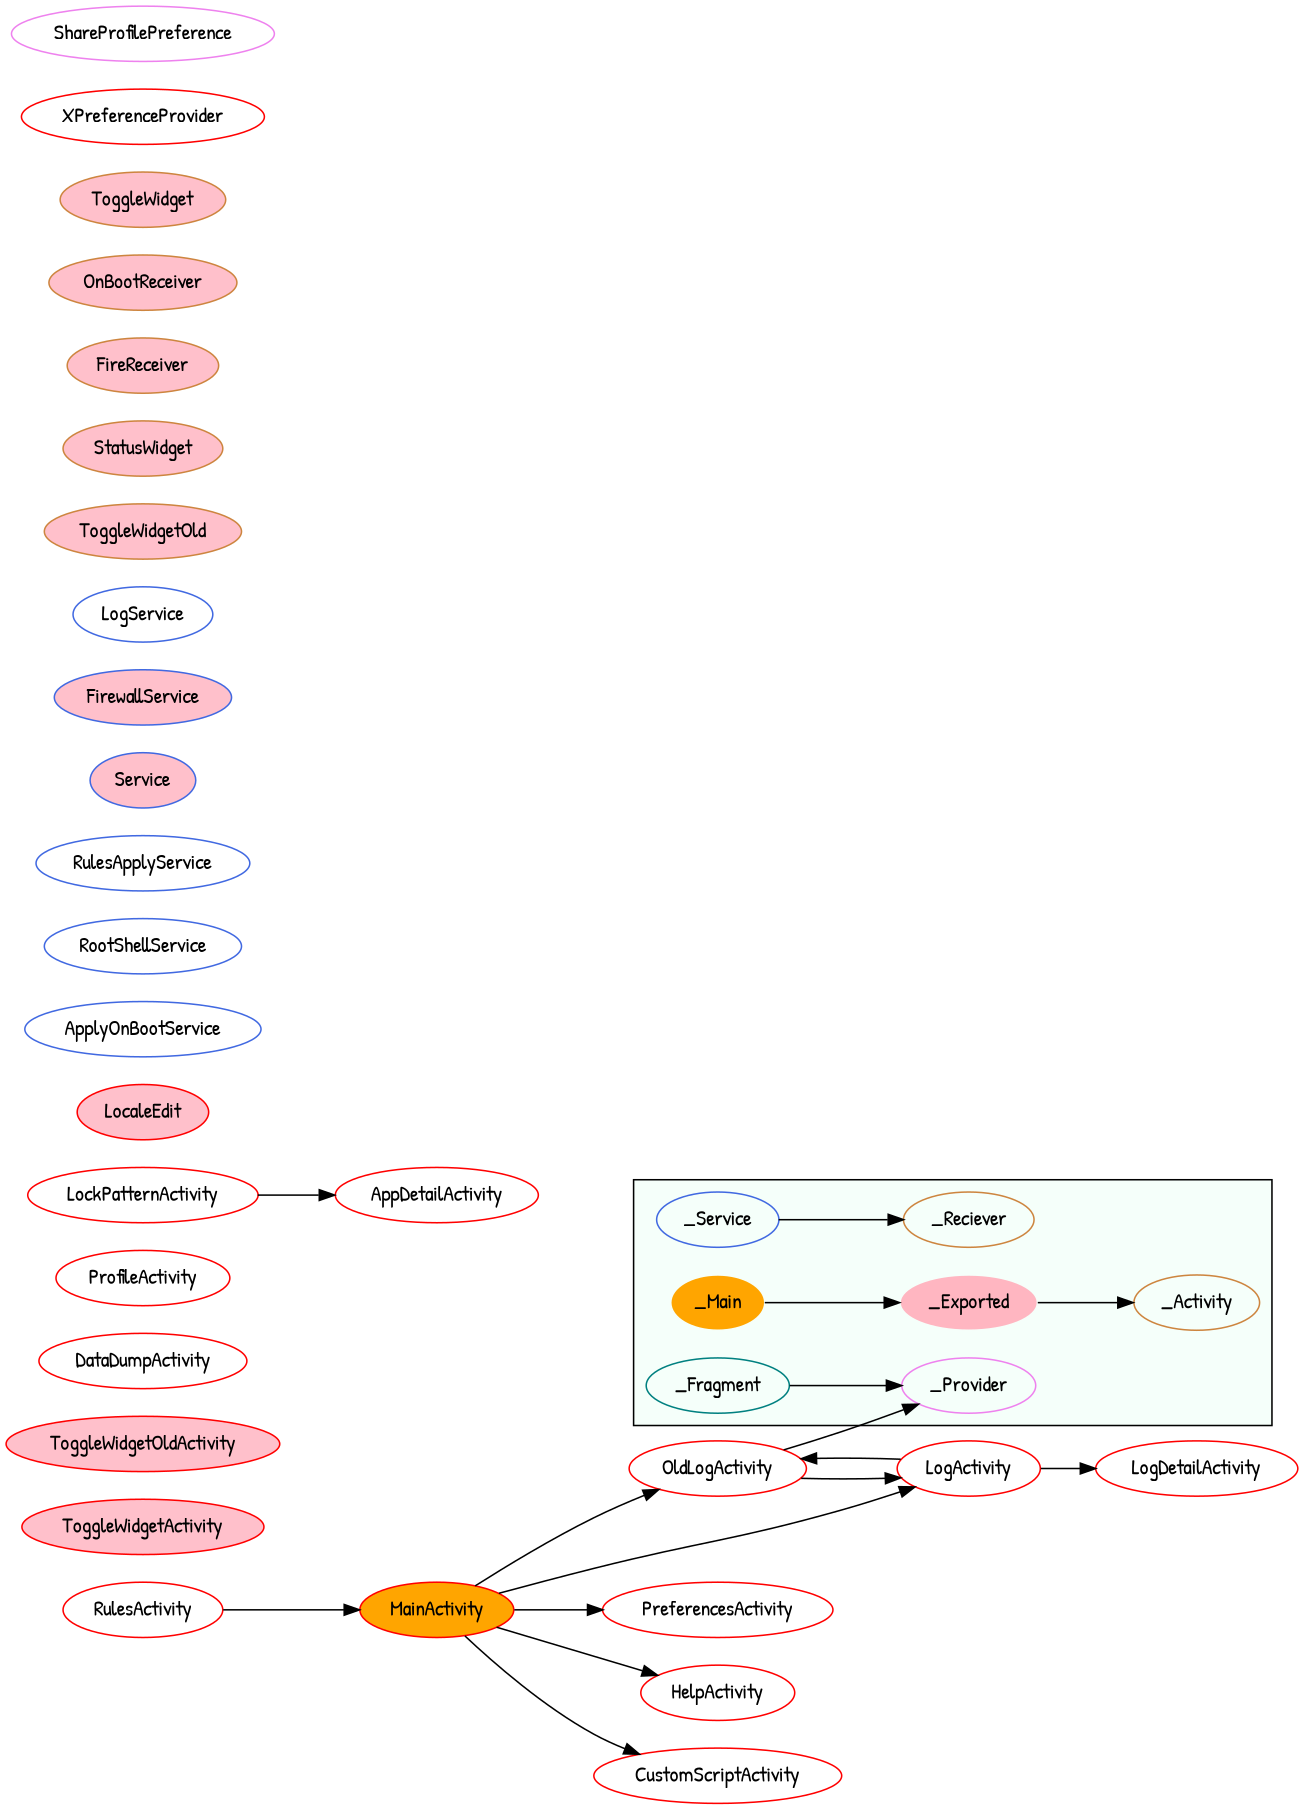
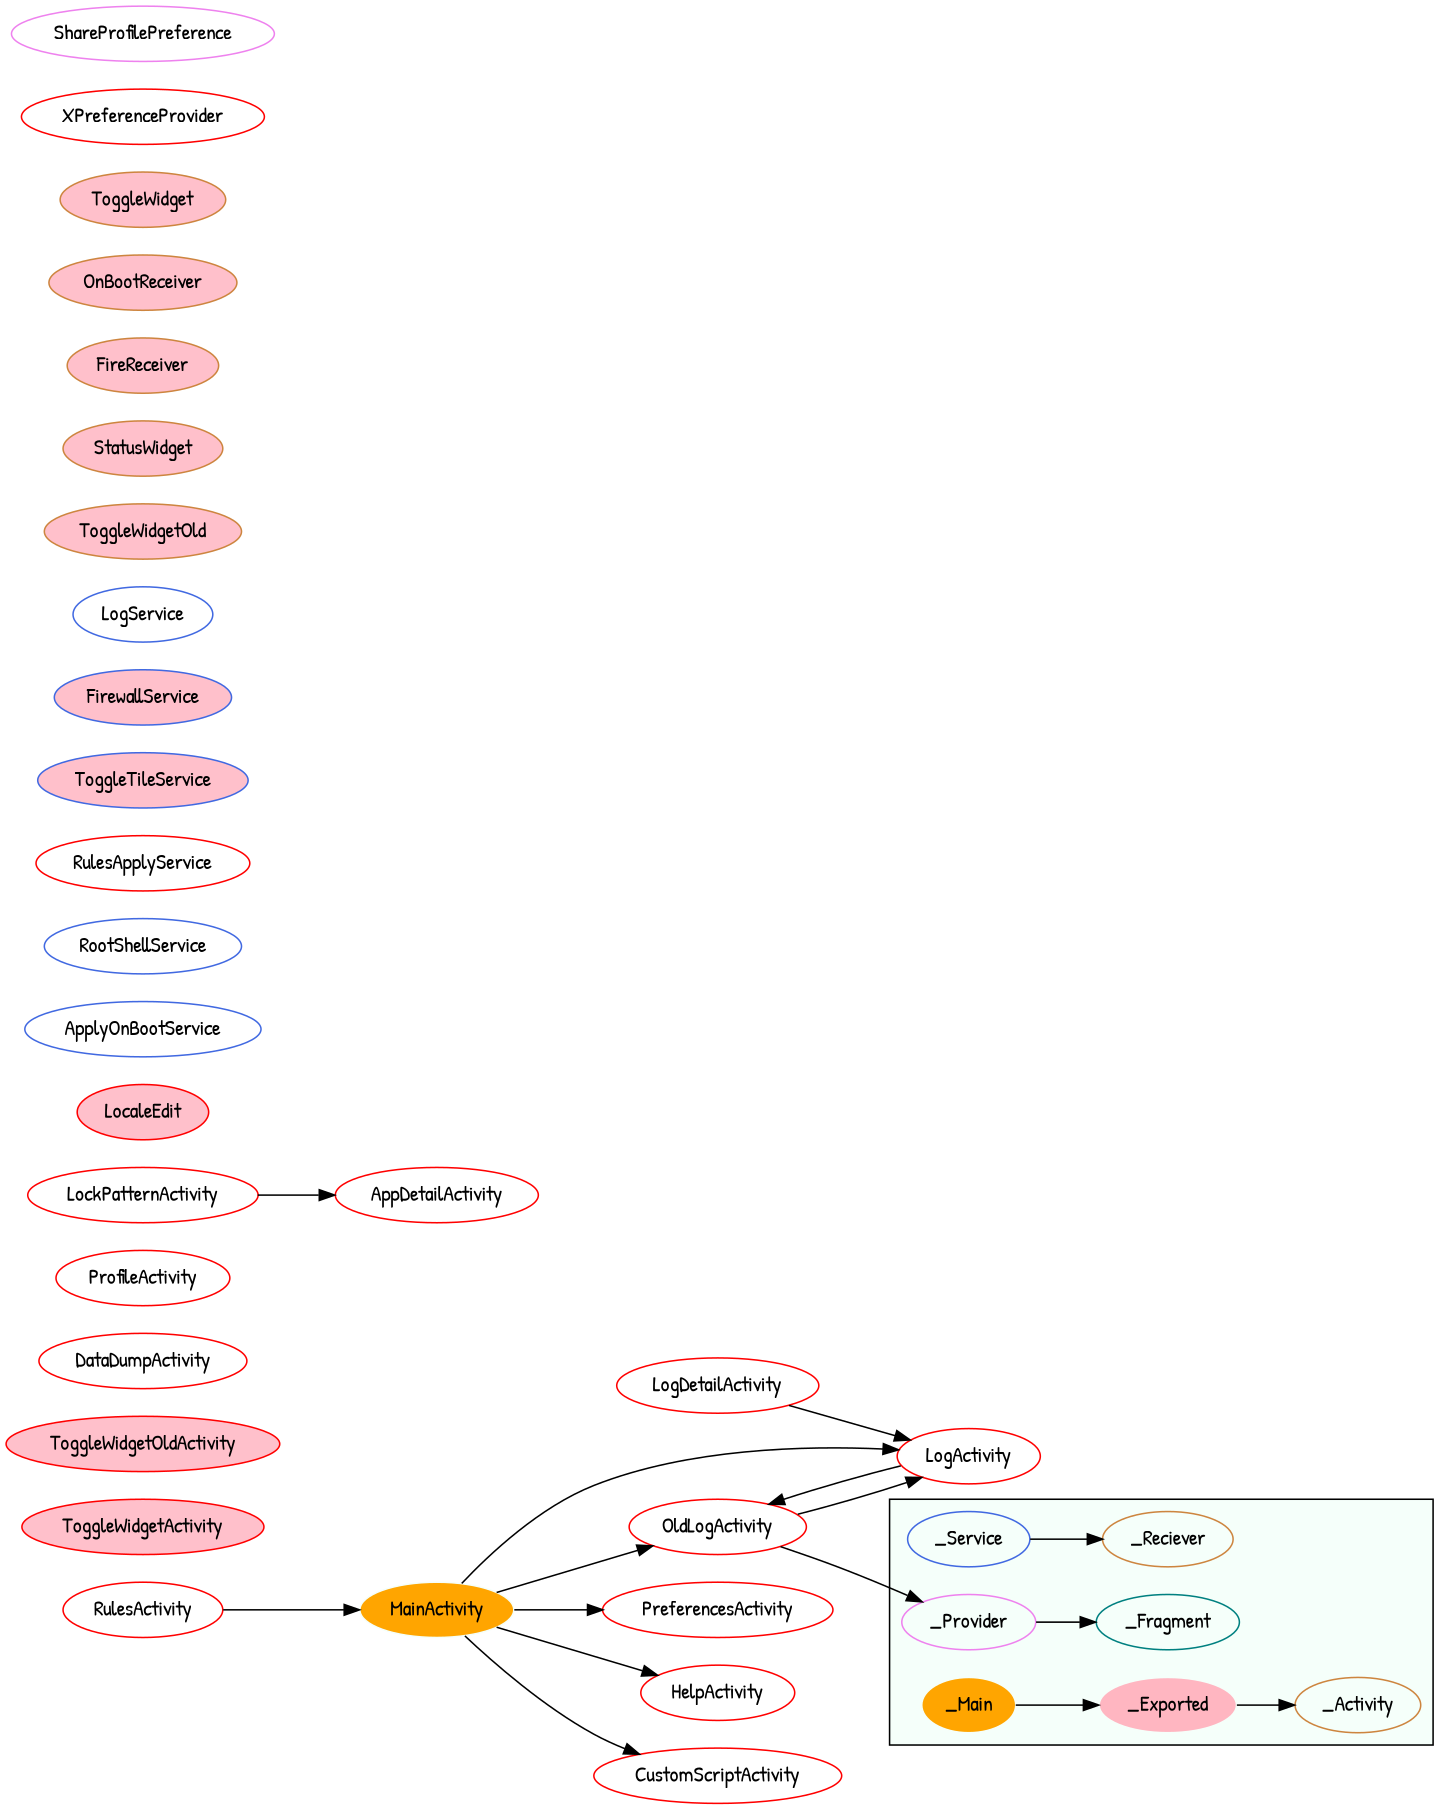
(143, 780) -> (143, 780)
(143, 863) -> (143, 863)
(838, 1386) -> (1058, 1622)
(1060, 1469) -> (842, 1421)
(437, 1610) -> (437, 1610)
